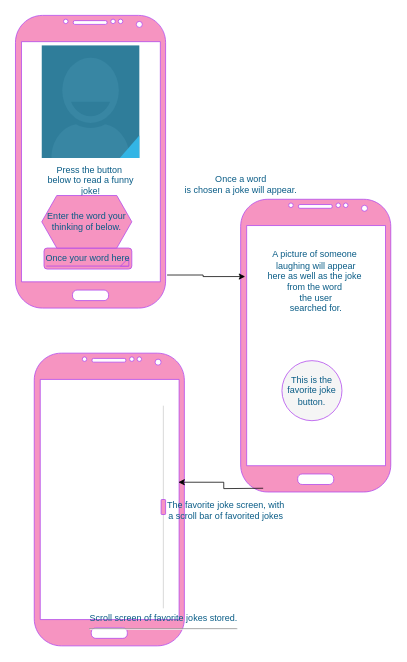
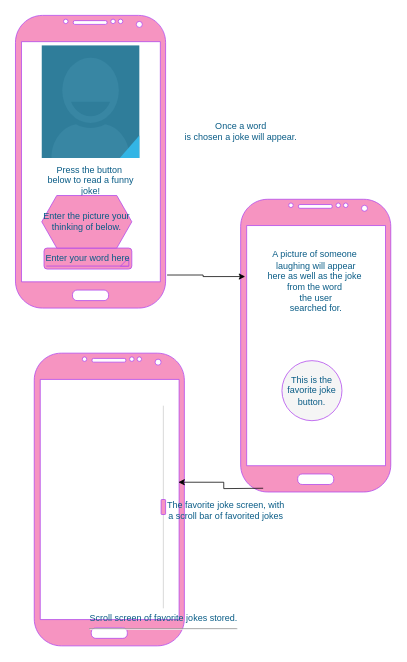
(240, 184) -> (240, 132)
(87, 222) -> (87, 222)
(88, 258) -> (88, 258)
